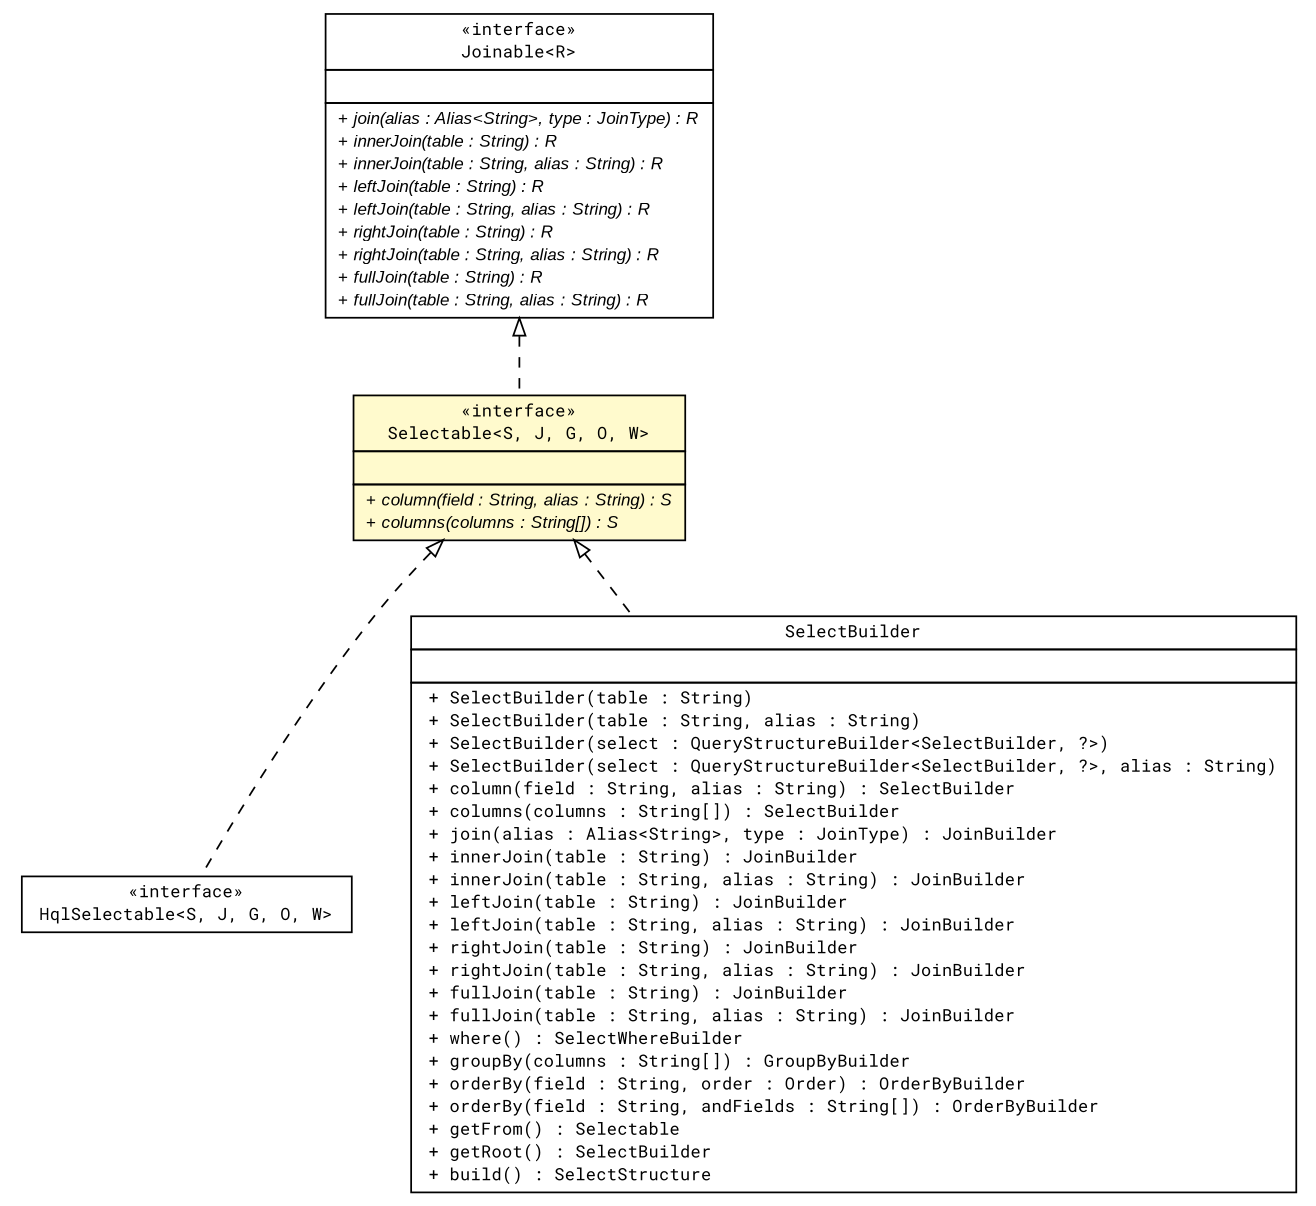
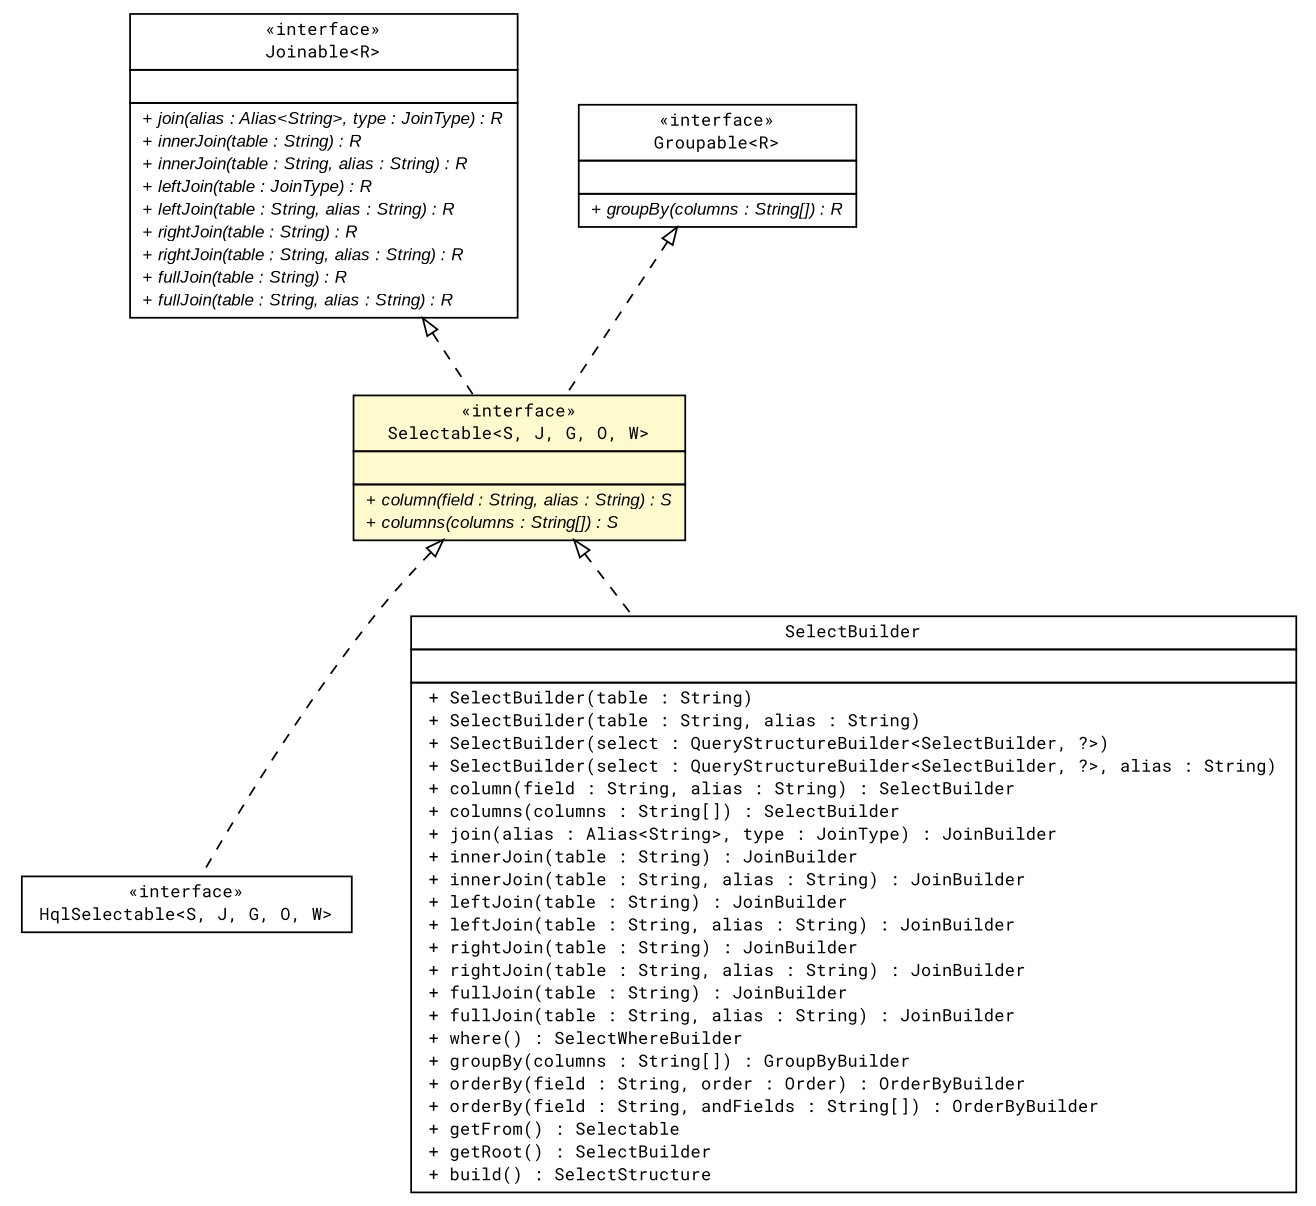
none -> (717, 166)
(442, 187) -> (258, 187)
